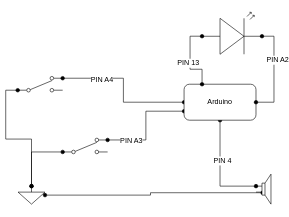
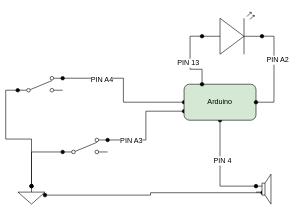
(220, 102) -> (220, 102)
